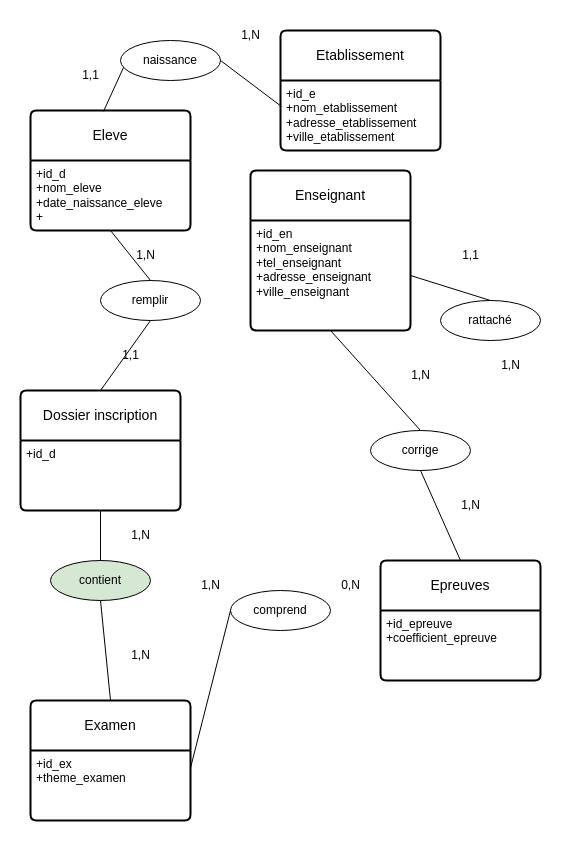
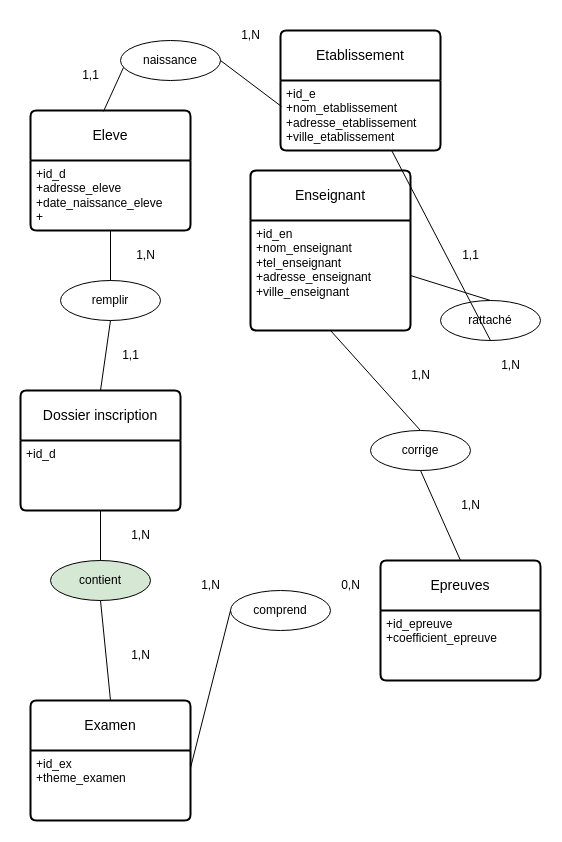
(104, 196) -> (104, 196)
none -> (442, 246)
(151, 301) -> (111, 301)
